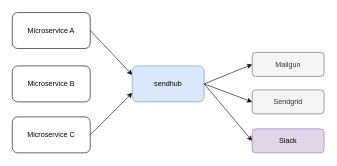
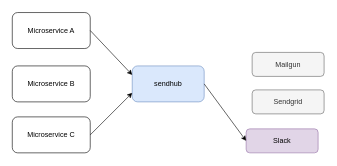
(228, 74) -> none
(228, 93) -> none
(288, 141) -> (282, 141)
